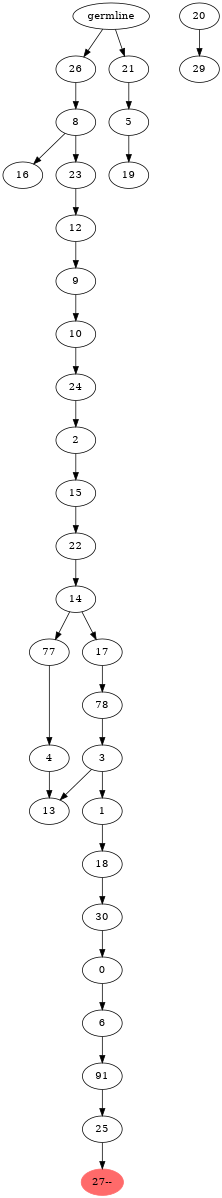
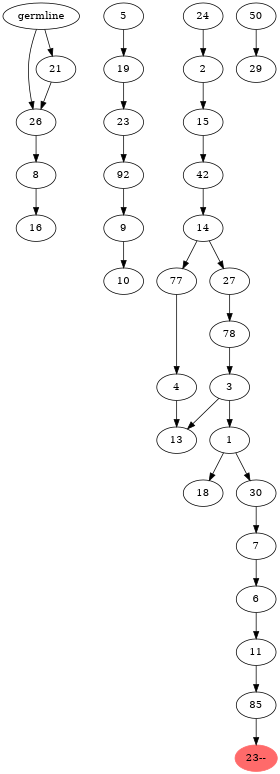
(199, 16) -> (256, 16)
(129, 92) -> (47, 92)
(76, 145) -> (124, 92)
(76, 228) -> (124, 175)
(76, 357) -> none
(76, 546) -> (203, 175)
(102, 652) -> (230, 281)
(102, 887) -> (241, 463)
(102, 970) -> (256, 546)
(102, 1076) -> (256, 652)
(102, 1129) -> (256, 705)
(102, 1182) -> (256, 758)
